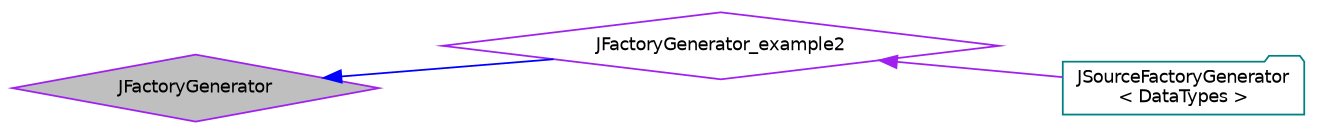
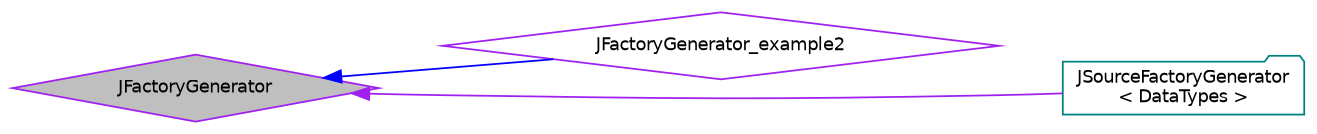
(980, 70) -> (716, 98)
